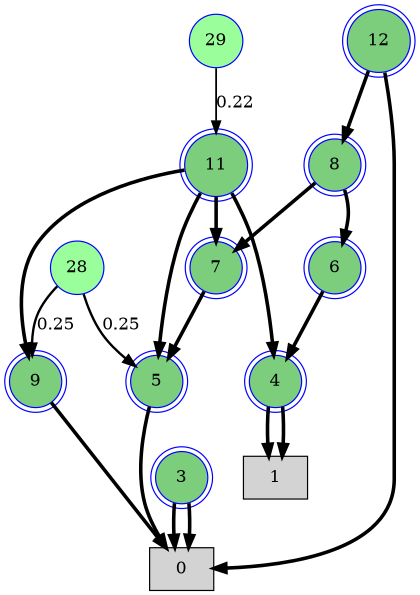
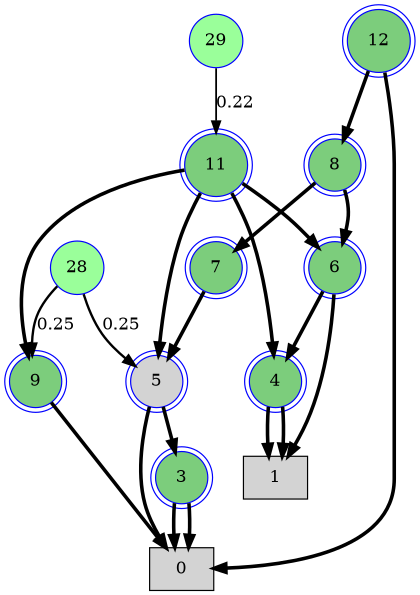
(216, 213) -> (274, 206)
none -> (323, 372)
(157, 381) -> (157, 381)
none -> (168, 424)
